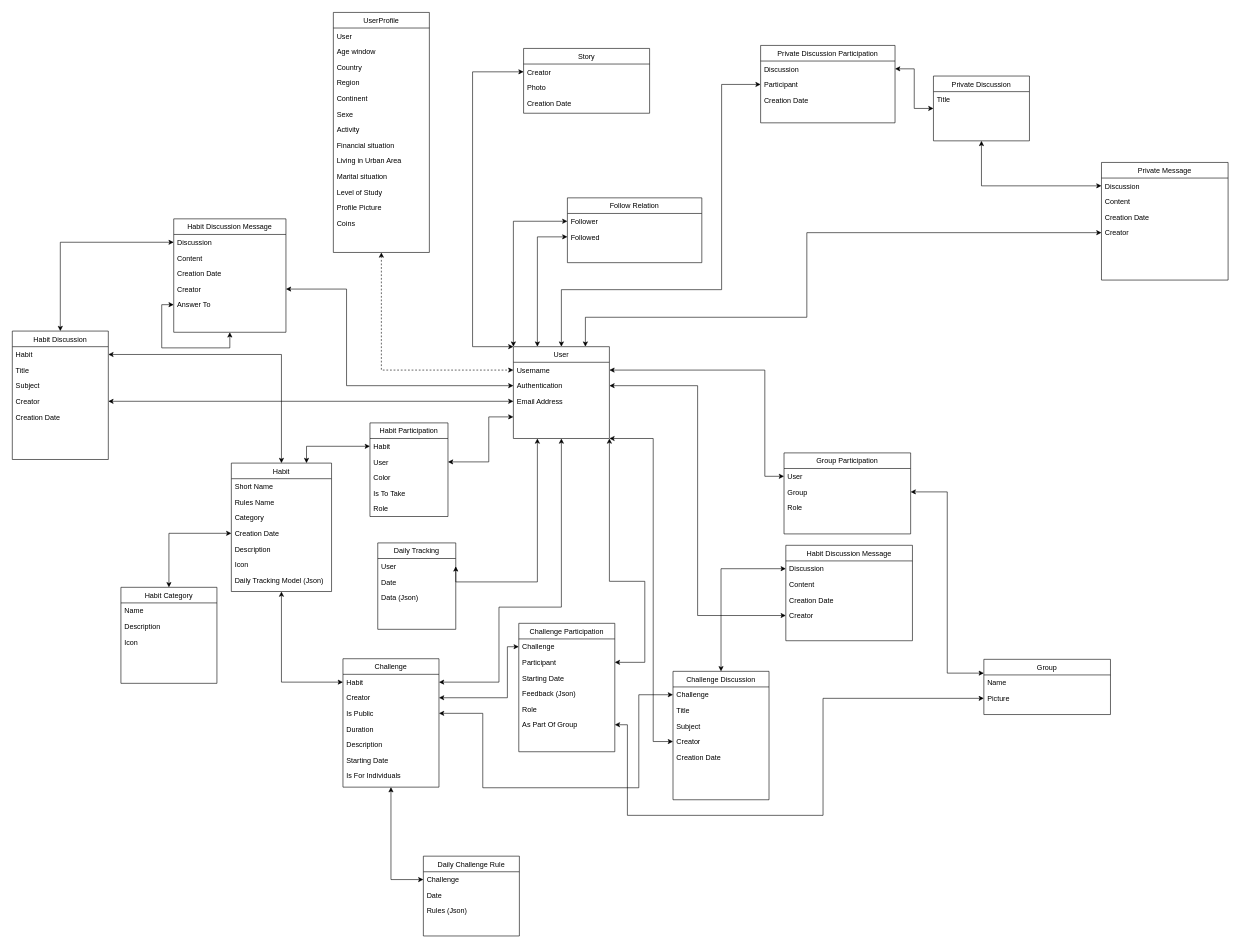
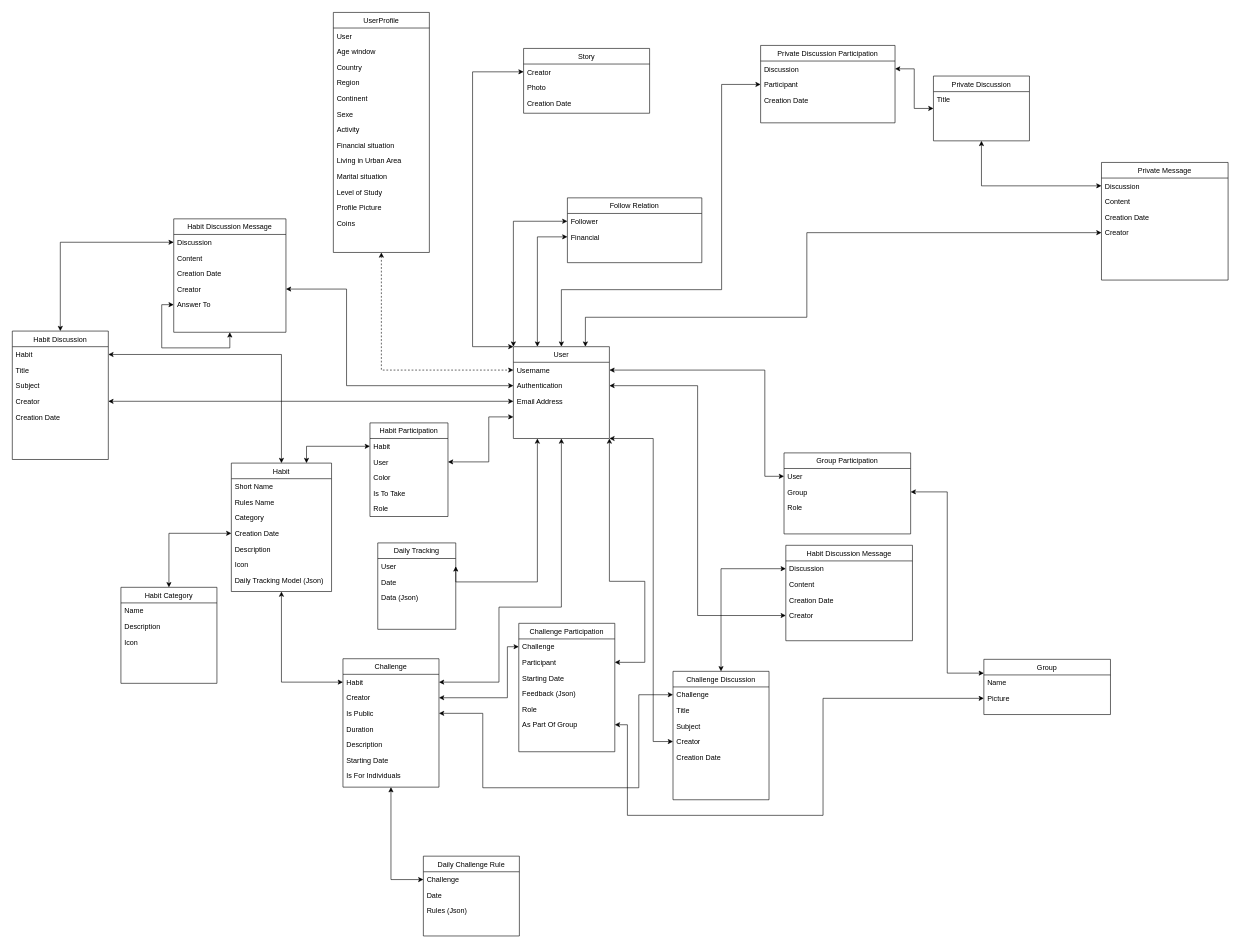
(585, 237) -> (586, 237)
